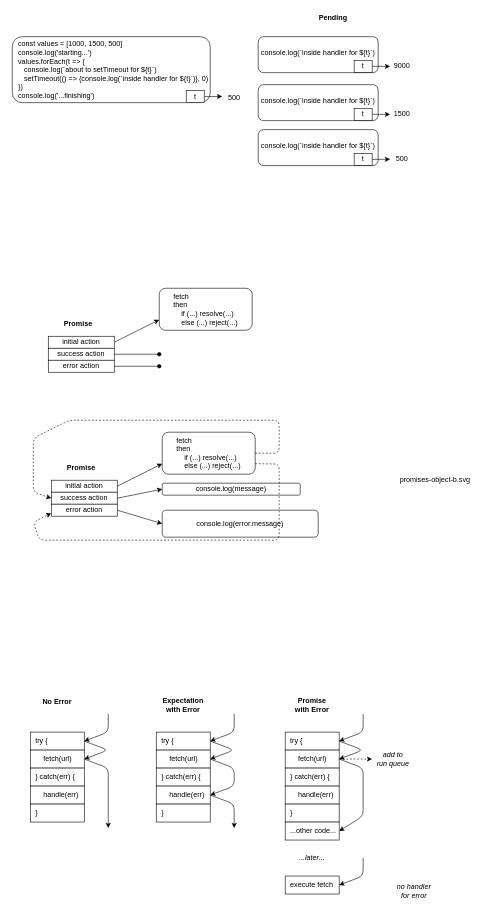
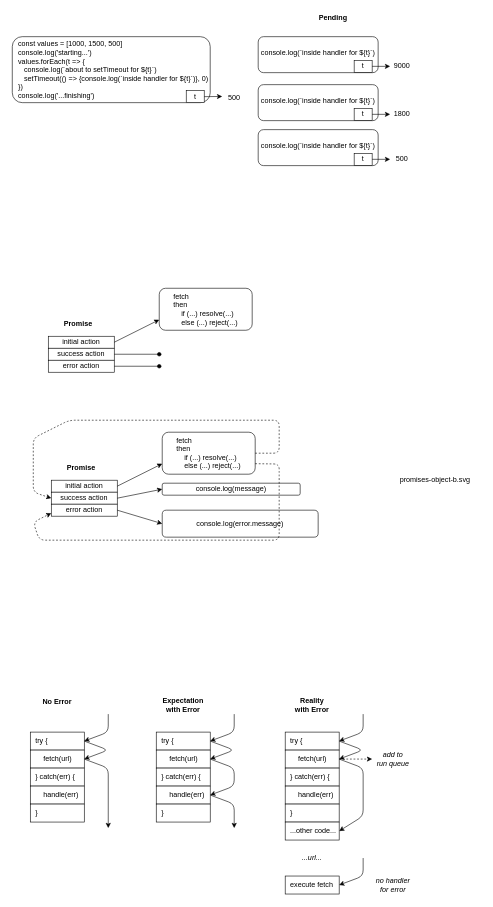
(402, 114) -> (402, 114)
(312, 705) -> (312, 705)
(312, 858) -> (312, 858)
(414, 891) -> (393, 885)
